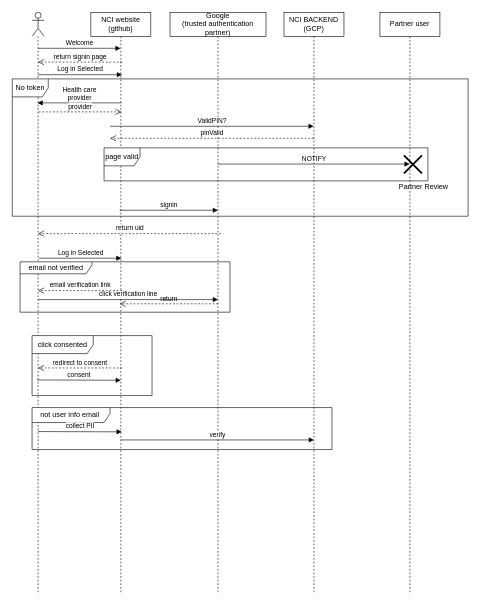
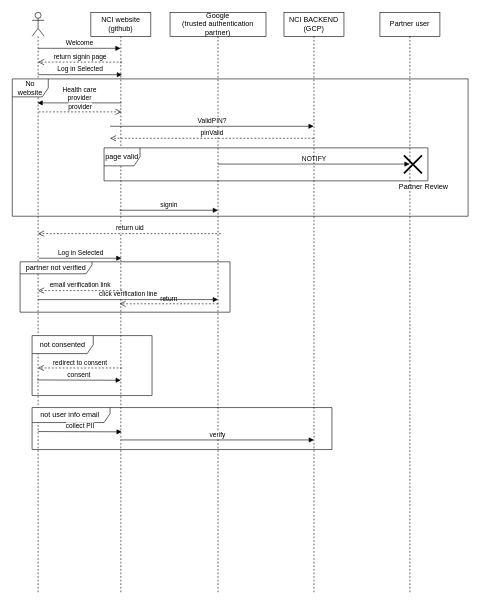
(30, 88) -> (30, 88)
(56, 268) -> (56, 268)
(63, 345) -> (63, 345)
